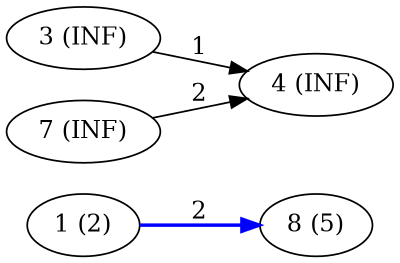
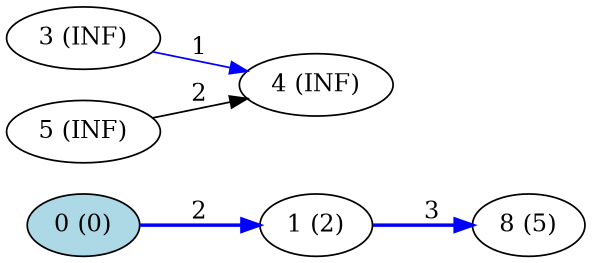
(191, 60) -> (191, 60)
(83, 132) -> (83, 132)
(200, 212) -> (433, 212)
none -> (83, 225)
